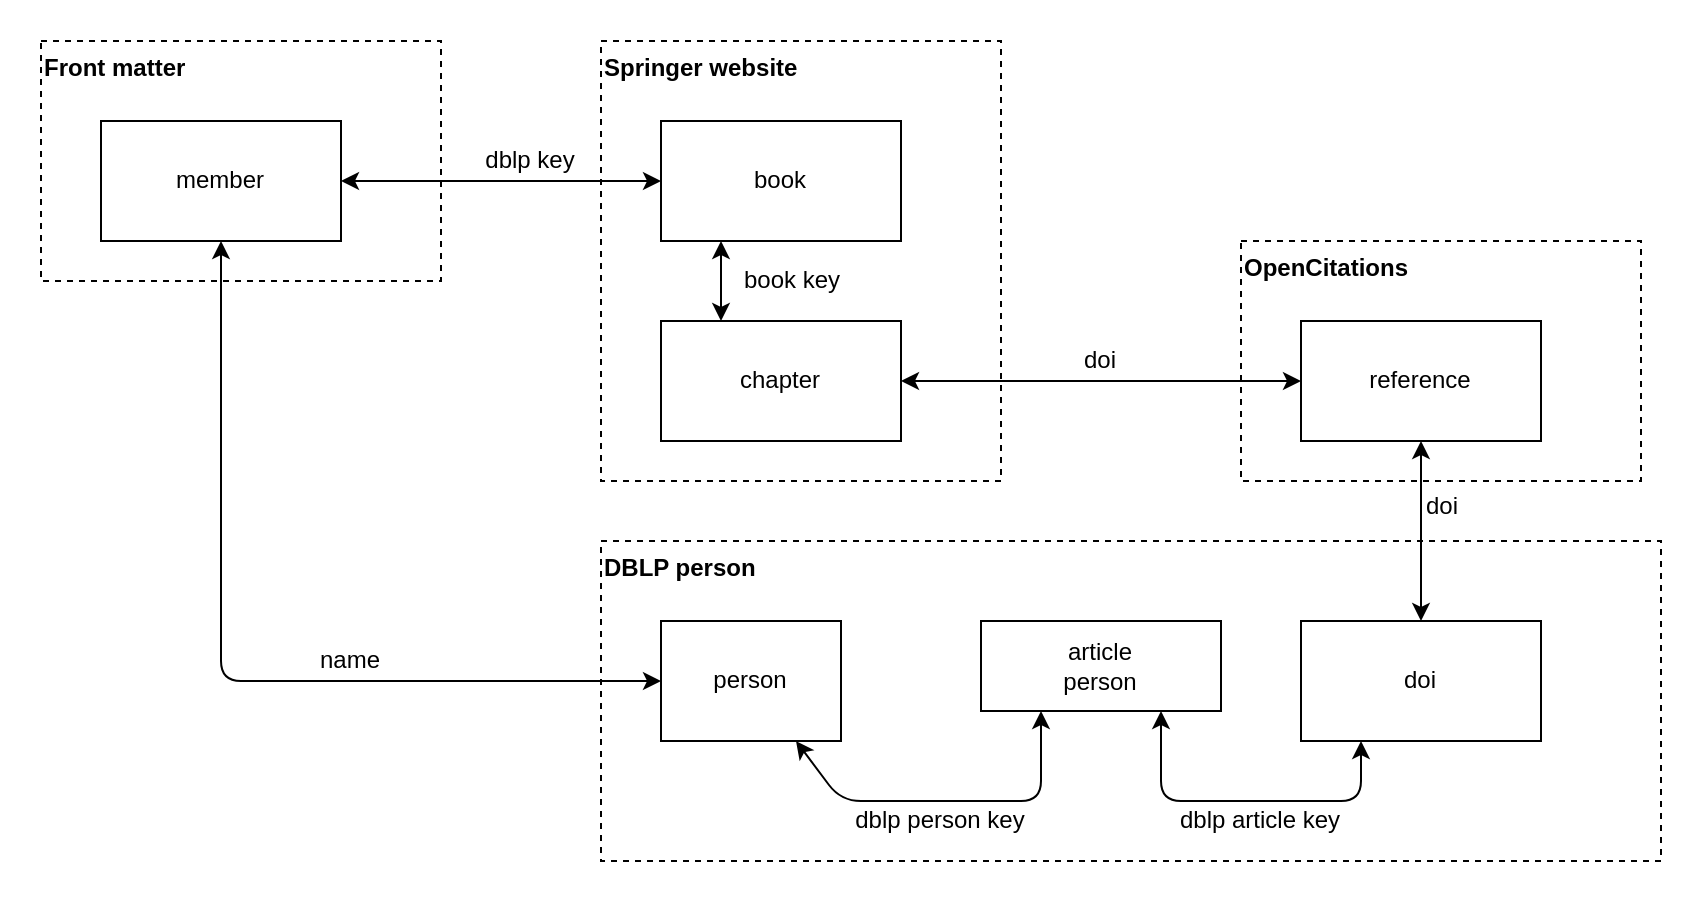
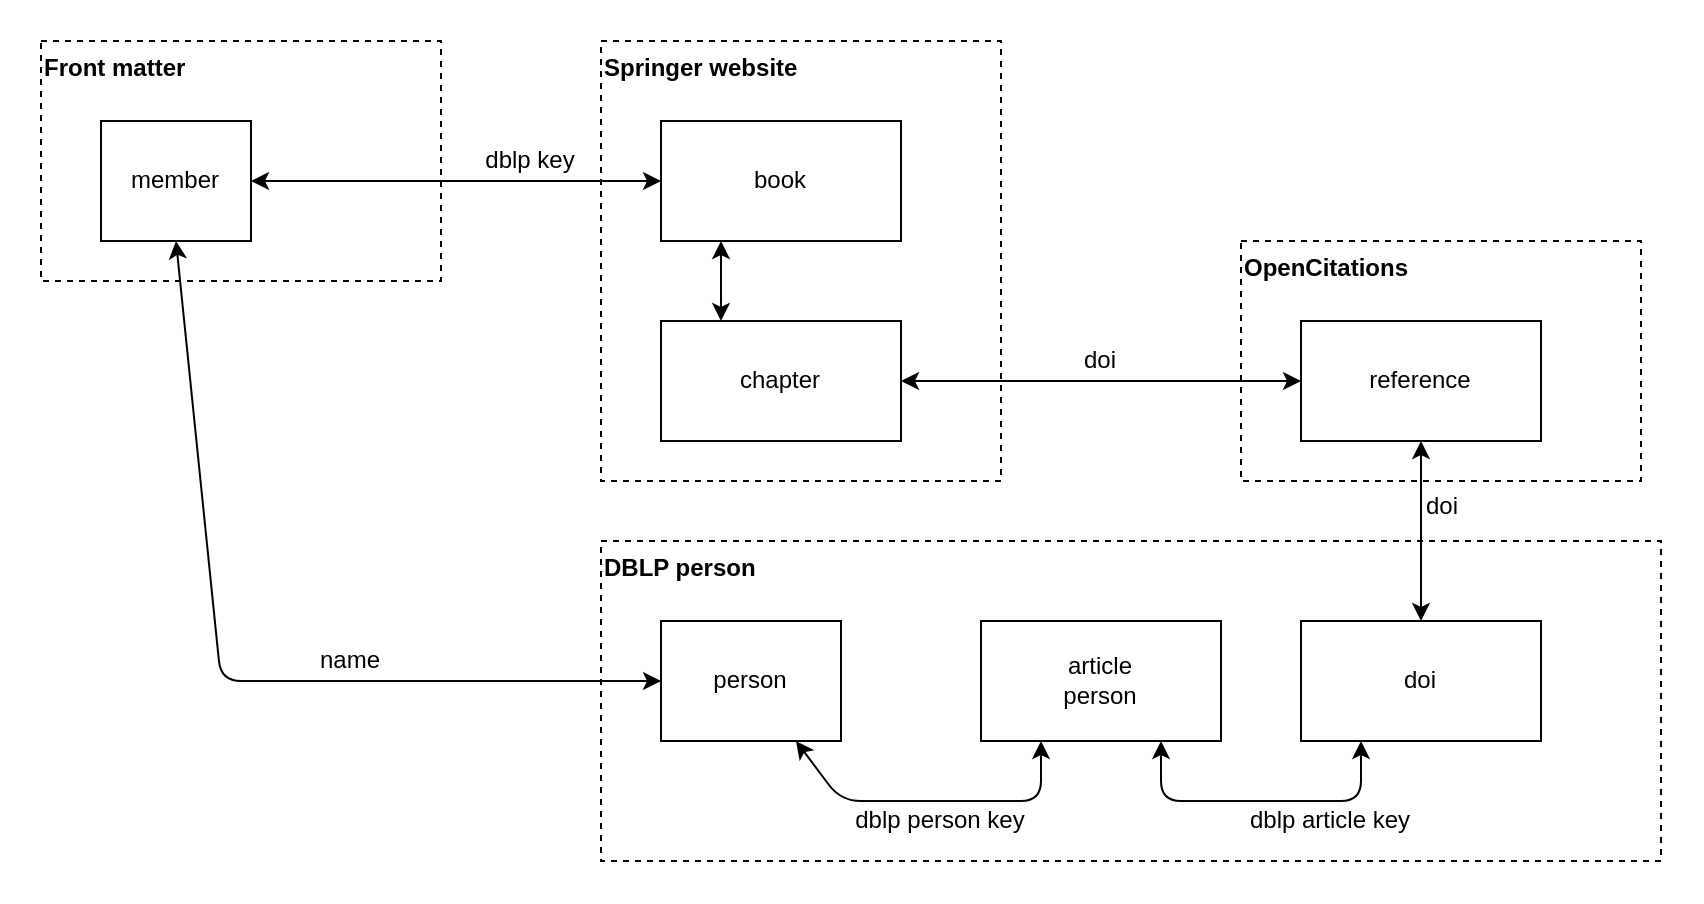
(221, 181) -> (176, 181)
(851, 281) -> none
(1101, 666) -> (1101, 681)
(1261, 821) -> (1331, 821)
